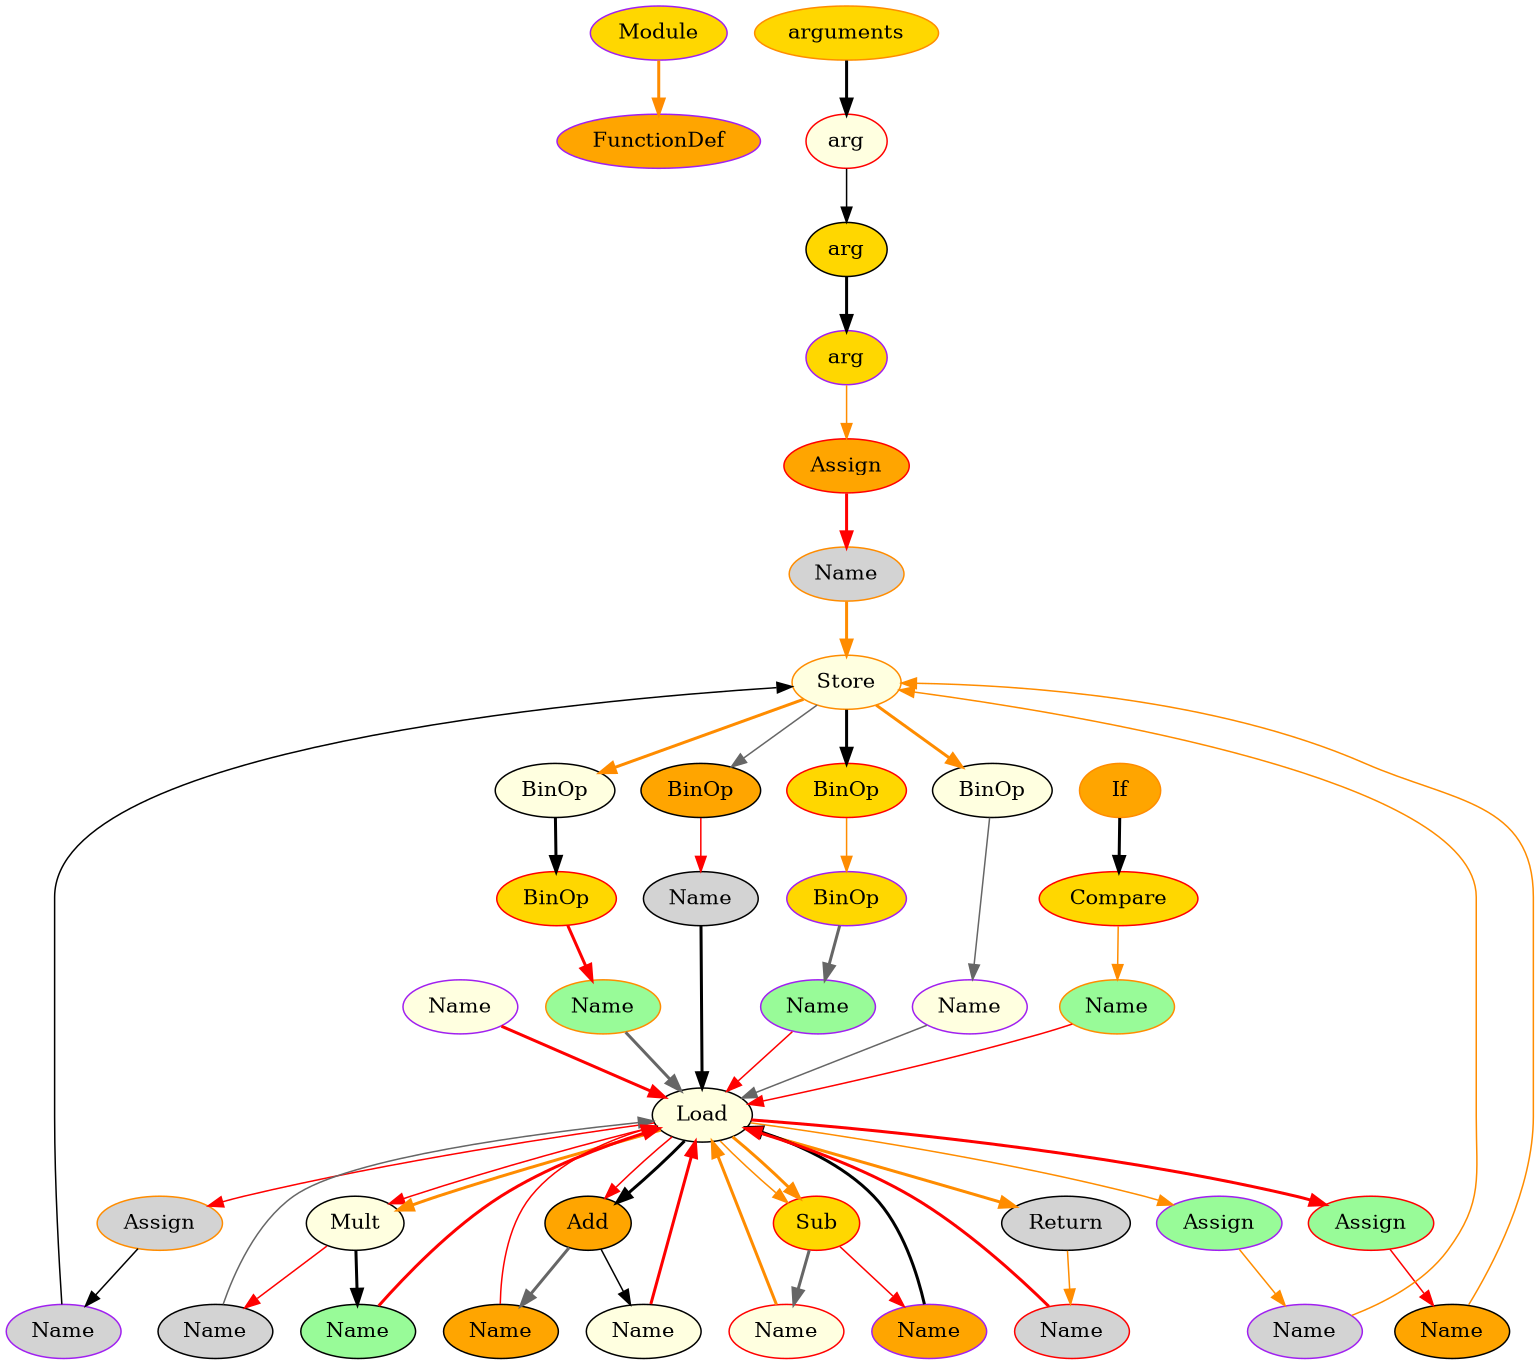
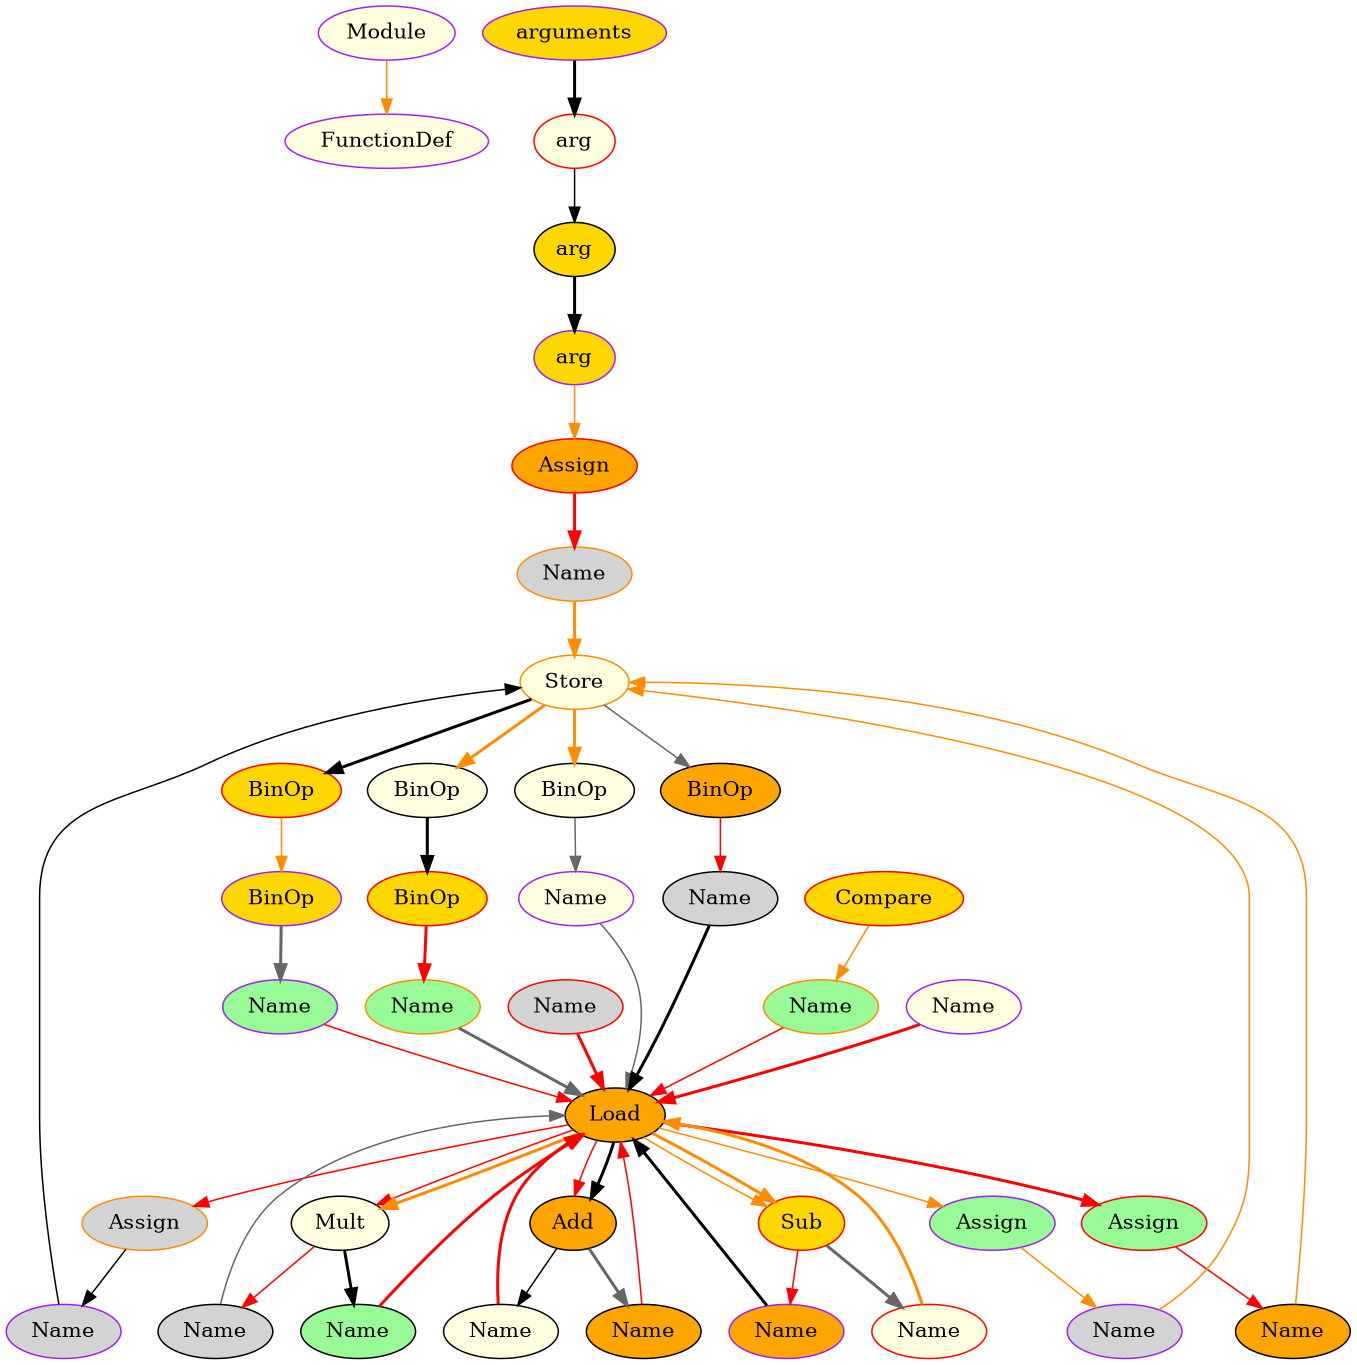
(659, 33) -> (387, 33)
(847, 33) -> (575, 33)
(659, 80) -> (387, 80)
(659, 141) -> (387, 141)
(1120, 790) -> none
(702, 1115) -> (615, 1115)
(1066, 1223) -> none
